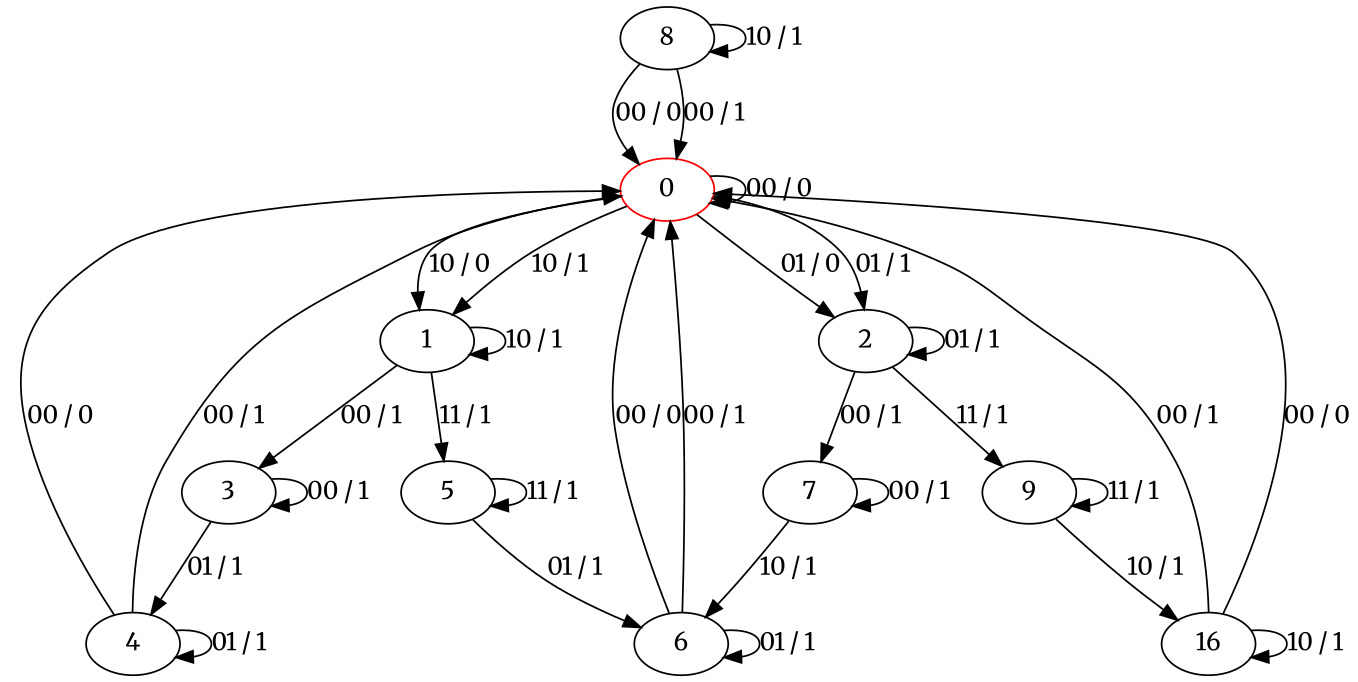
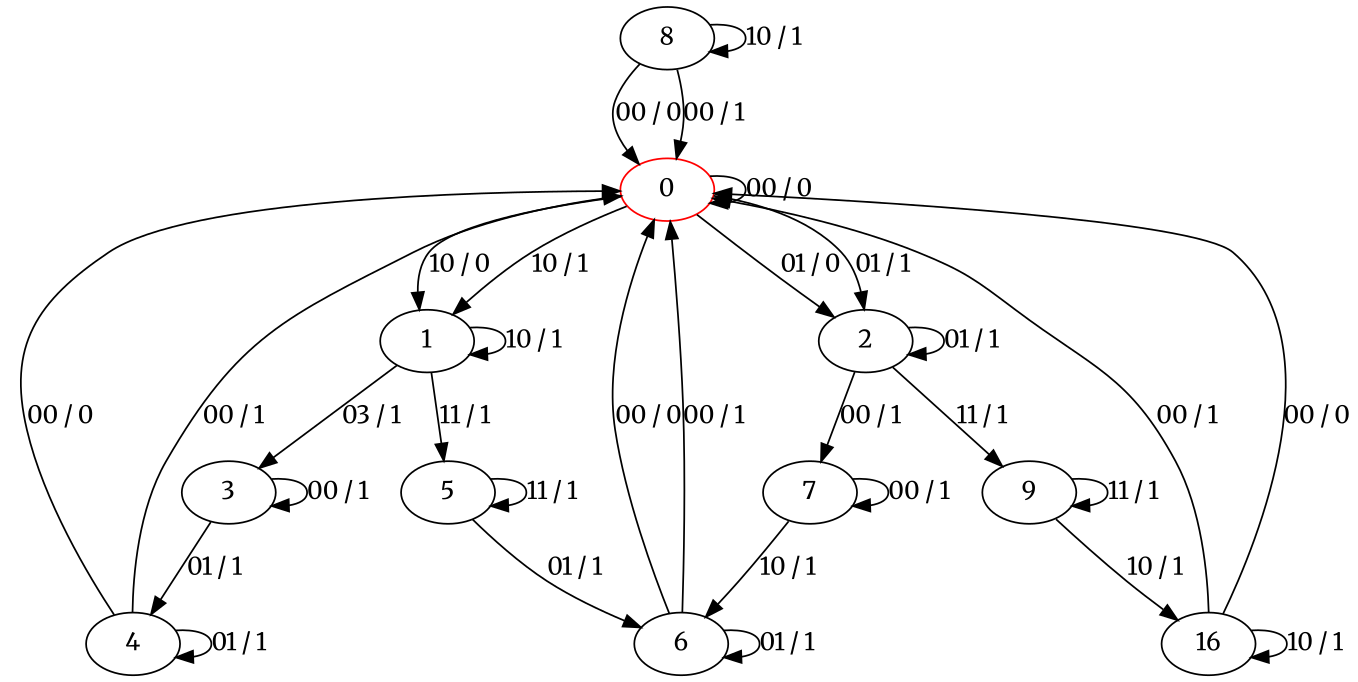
(371, 417) -> (371, 417)
